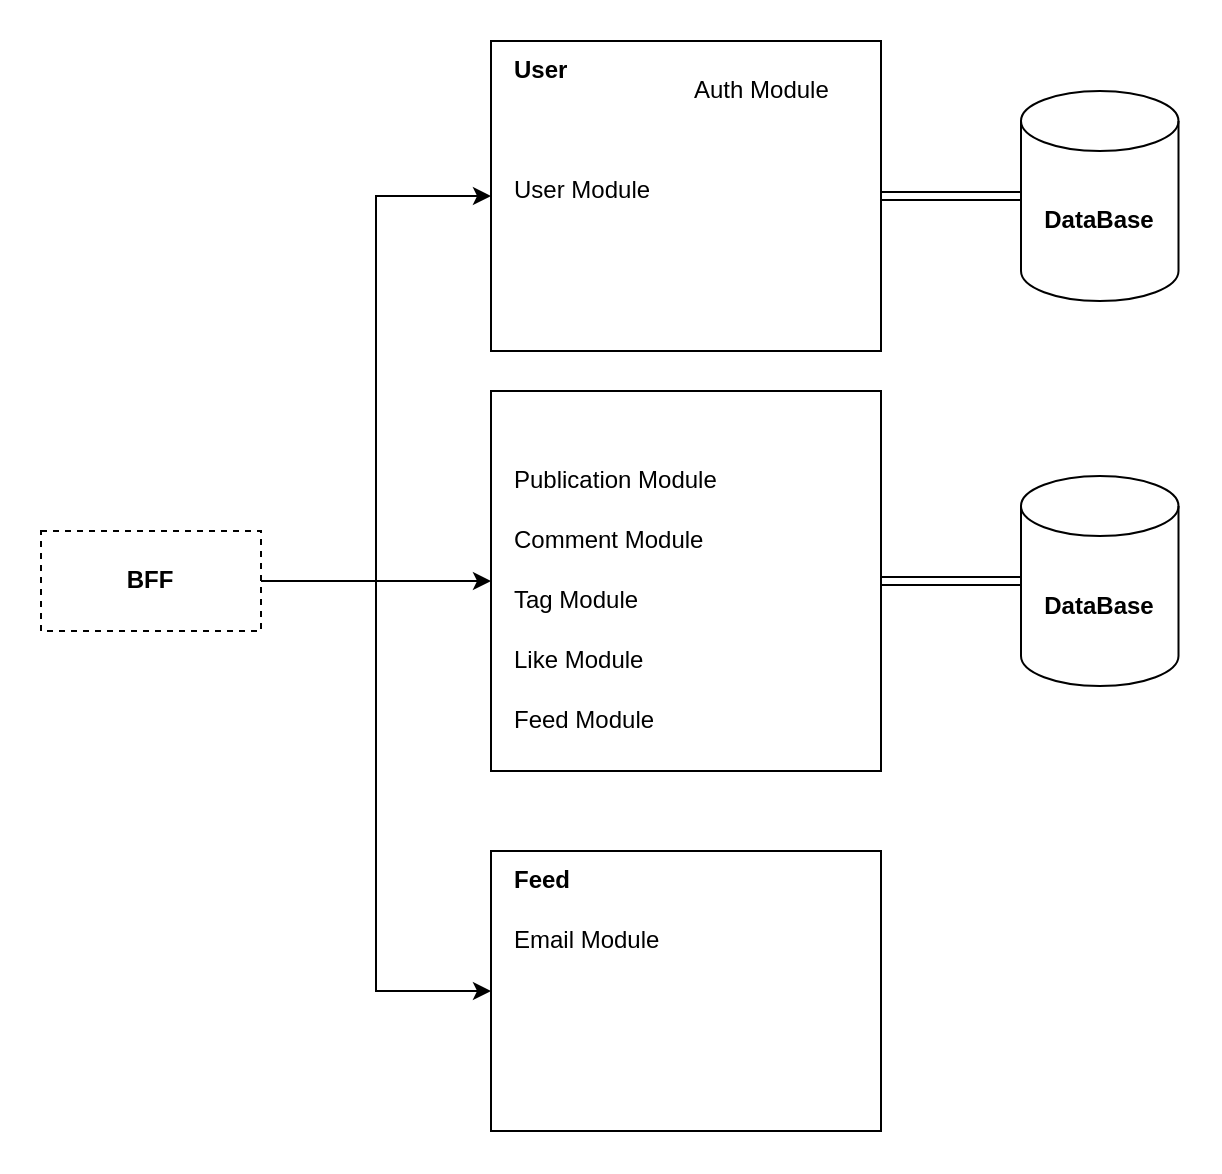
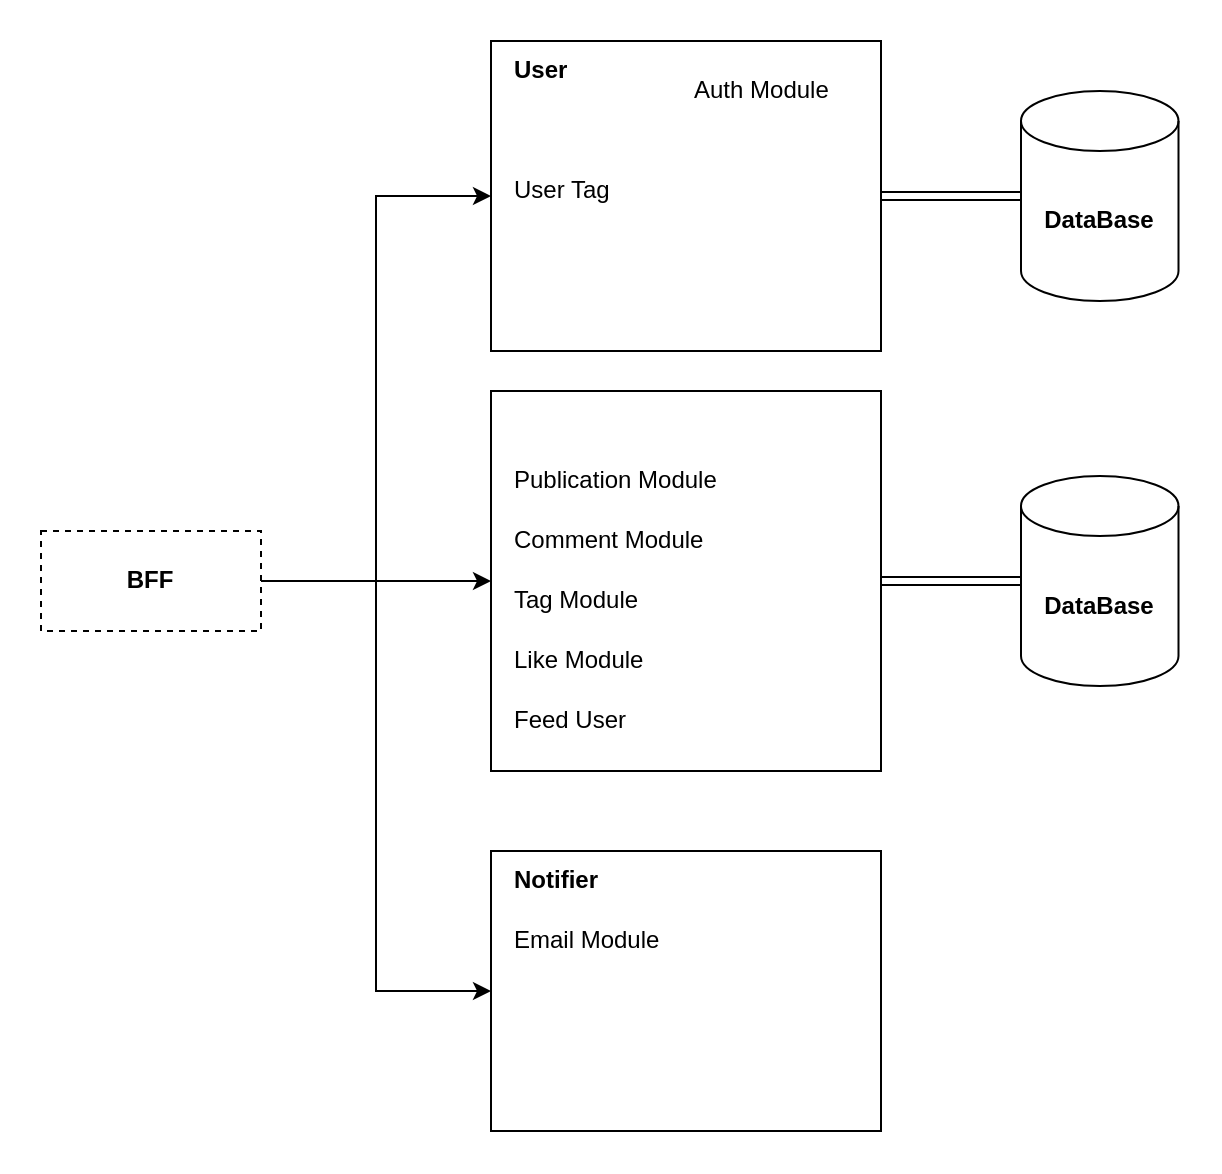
(583, 191) -> (566, 191)
(583, 721) -> (572, 721)
(542, 881) -> (563, 881)
